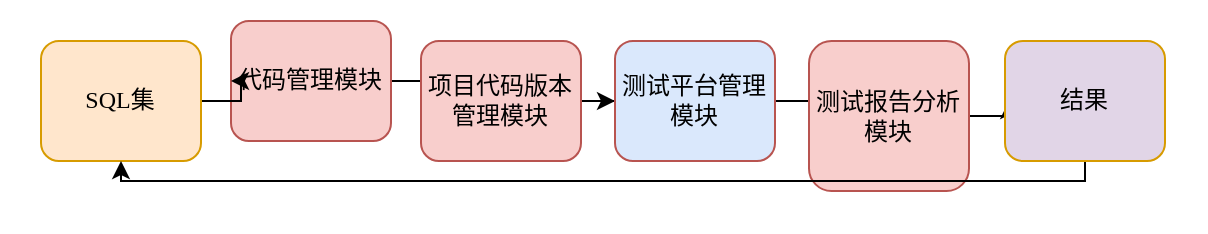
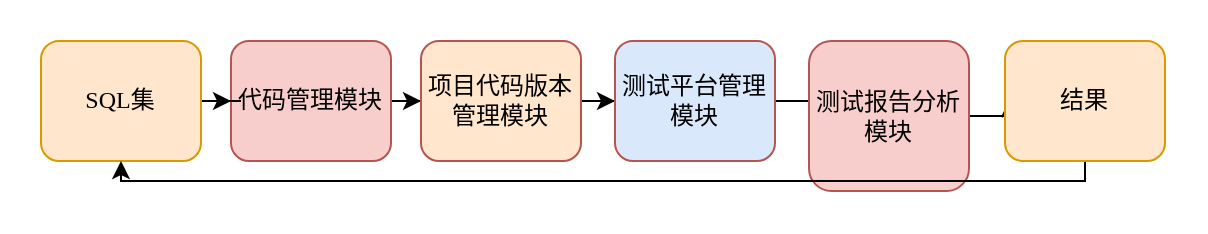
(311, 81) -> (311, 101)
(501, 101) -> (501, 101)
(1085, 101) -> (1085, 101)
(1001, 116) -> (1001, 116)
